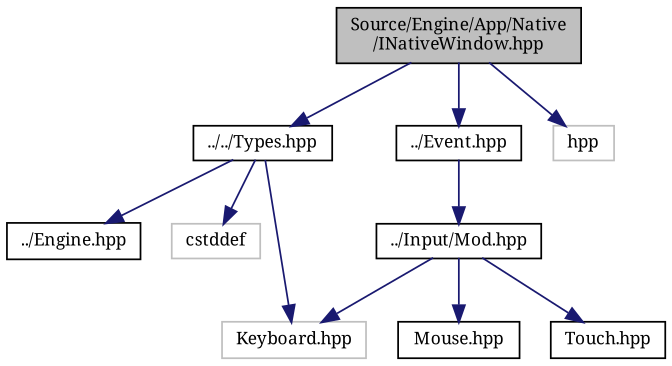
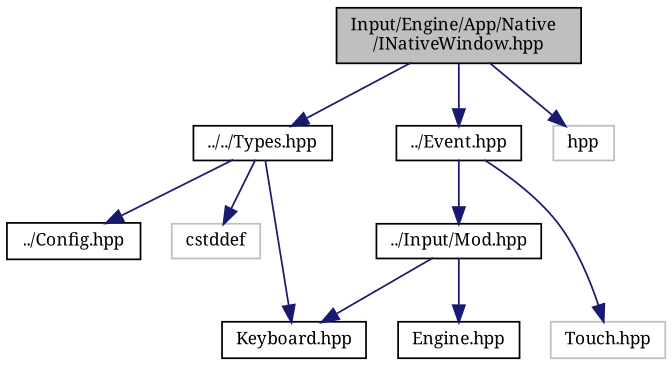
(459, 36) -> (459, 36)
(74, 241) -> (74, 241)
(525, 285) -> (556, 221)
(294, 340) -> (294, 340)
(459, 340) -> (459, 340)
(608, 340) -> (608, 340)
